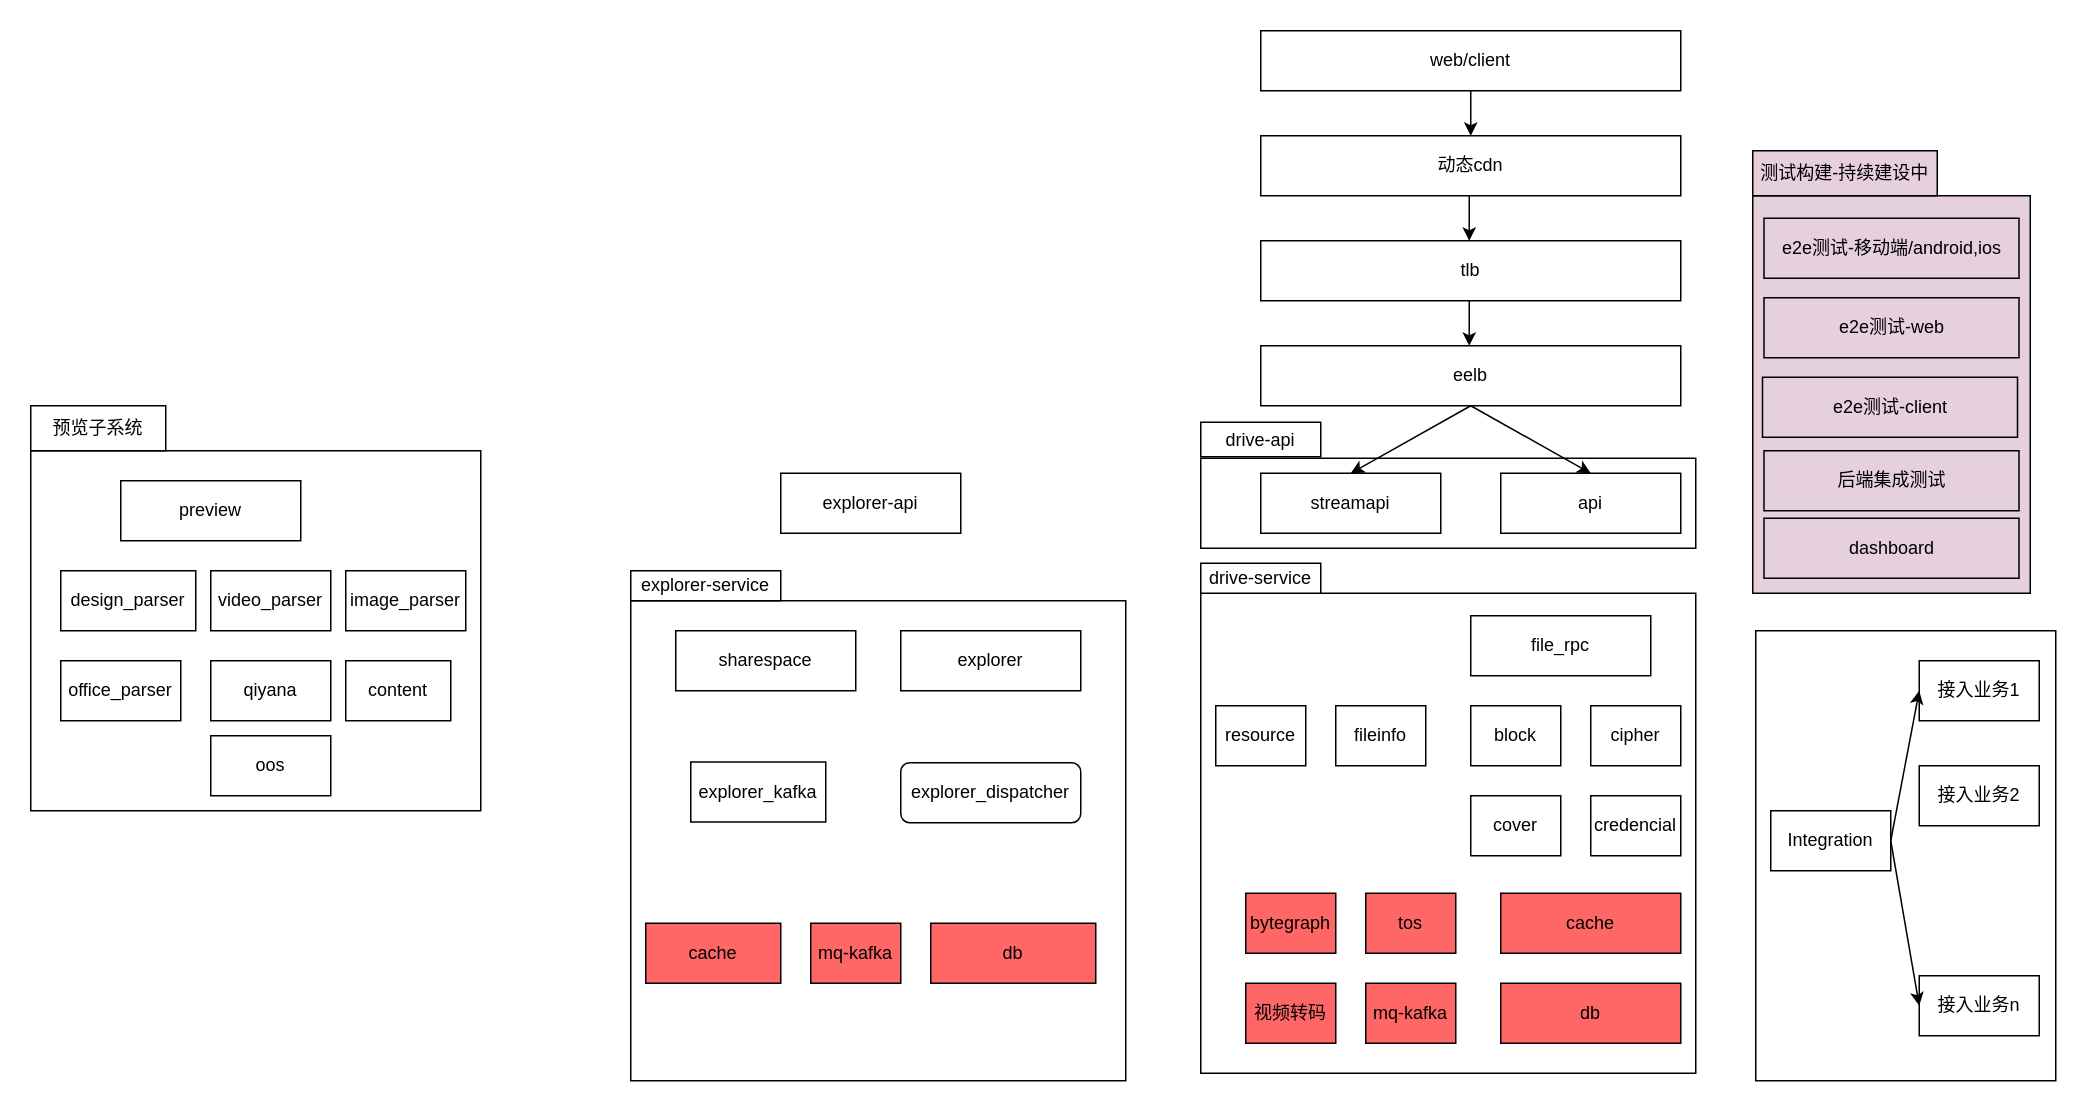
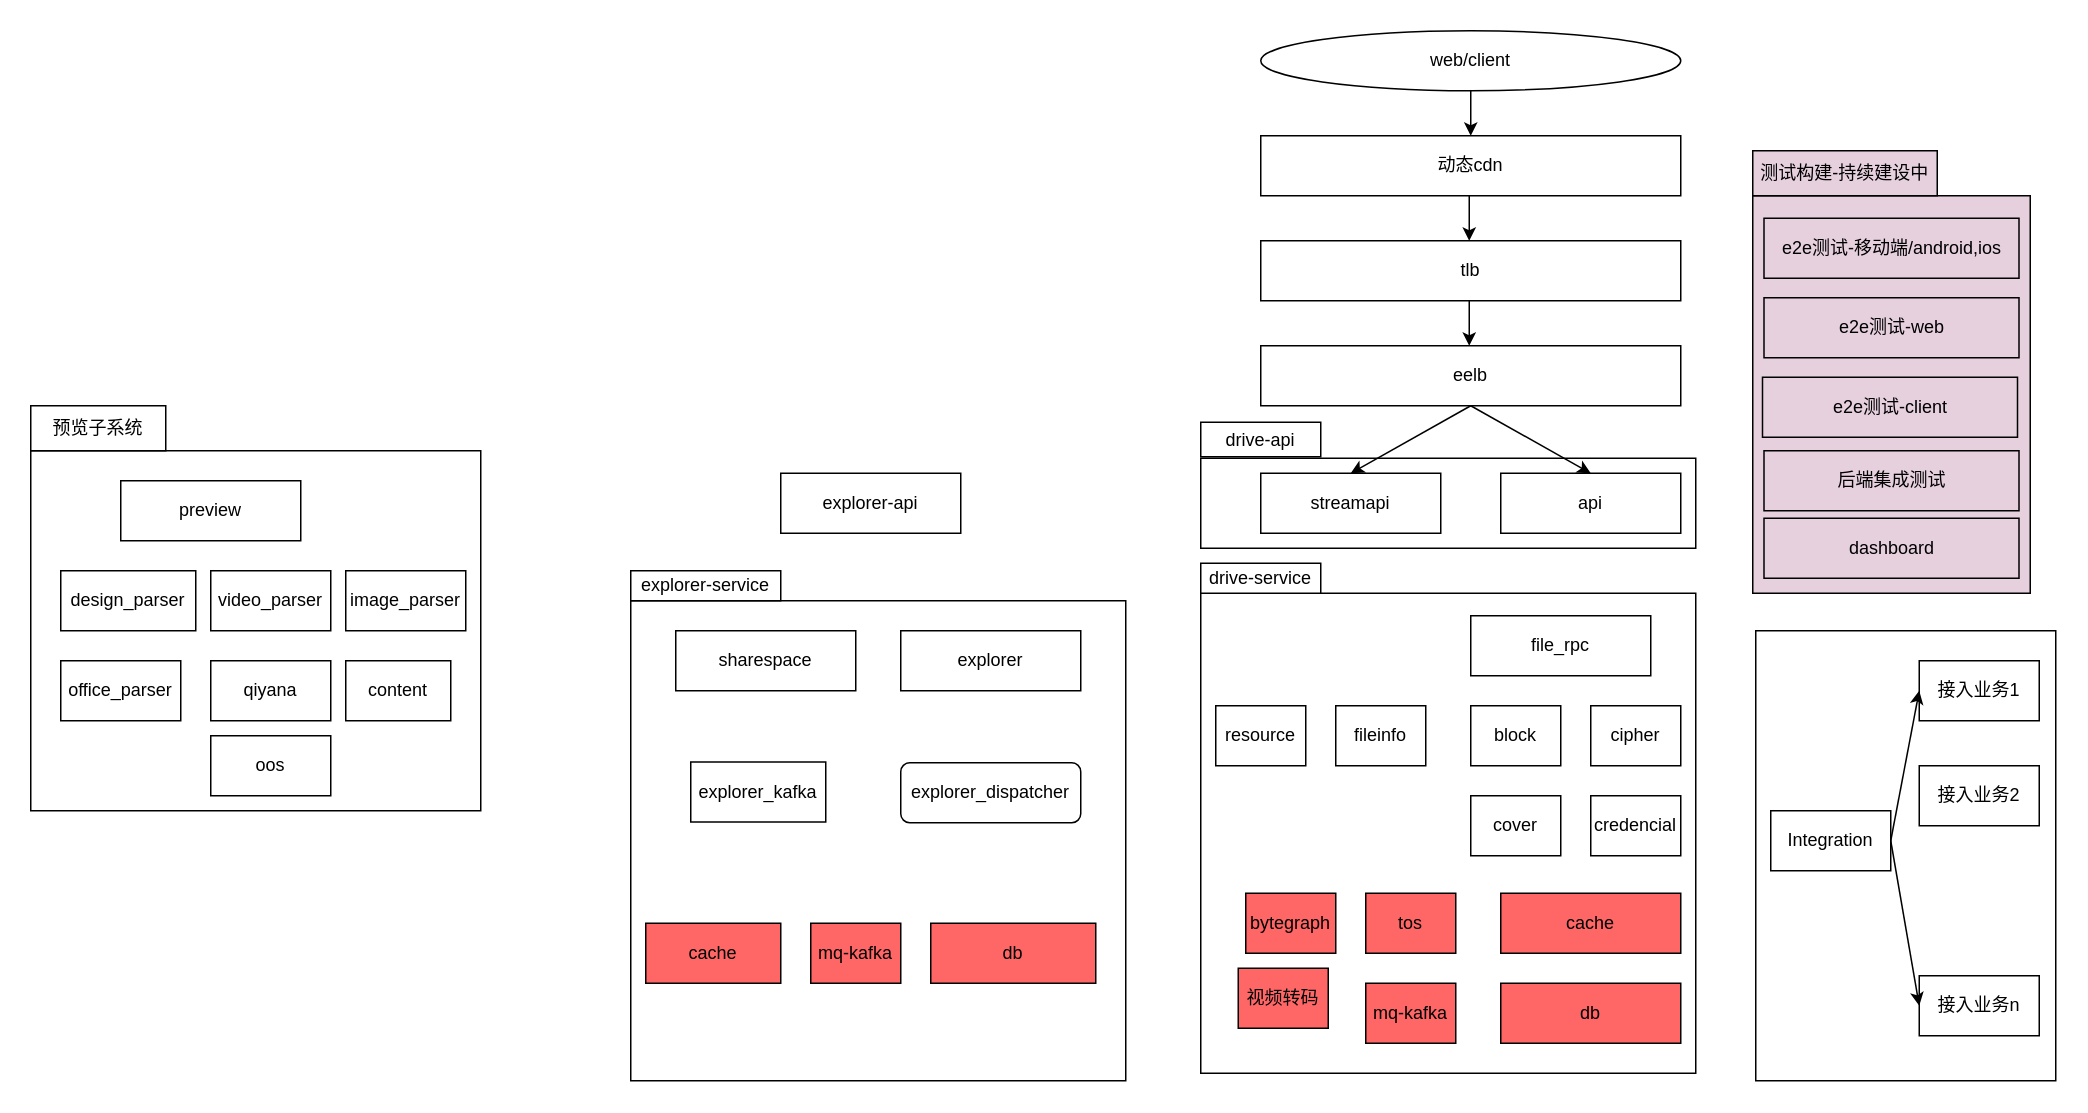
(1471, 61) -> (1471, 61)
(1291, 1013) -> (1283, 998)
